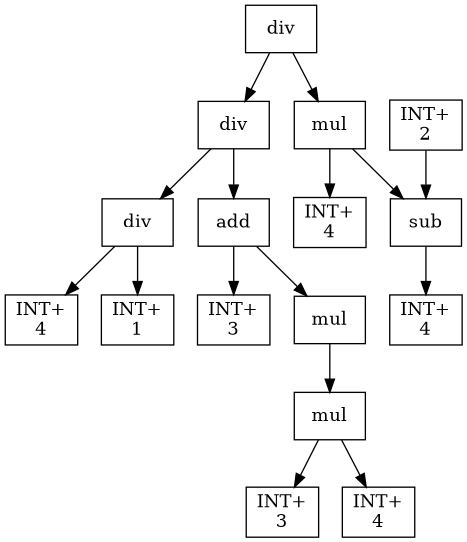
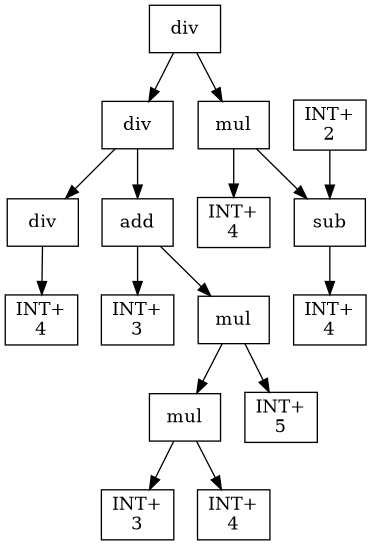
(138, 320) -> none
none -> (281, 417)
